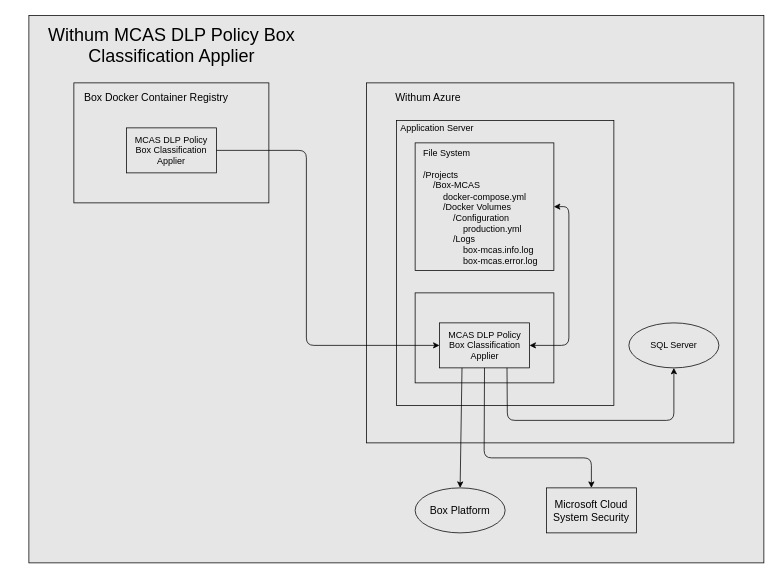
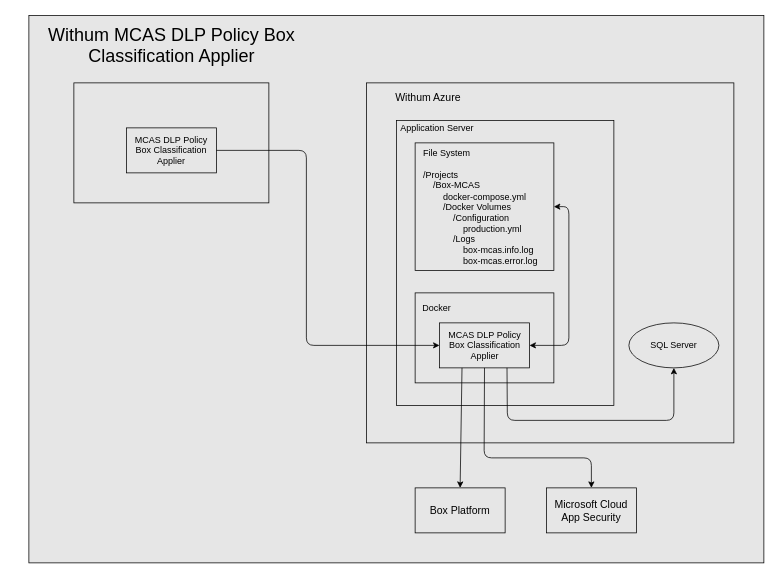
(156, 98) -> none
none -> (437, 308)
(460, 510) -> (460, 510)
(591, 510) -> (591, 510)
